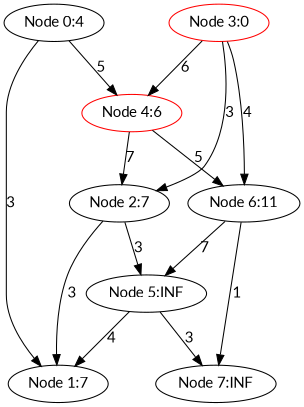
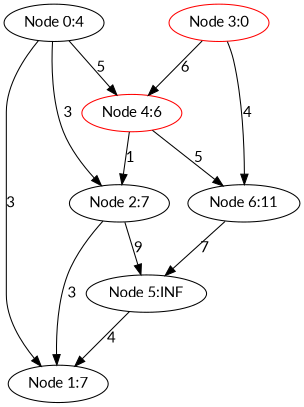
(221, 127) -> (58, 115)
(130, 158) -> (130, 158)
(139, 248) -> (139, 248)
(216, 384) -> none
